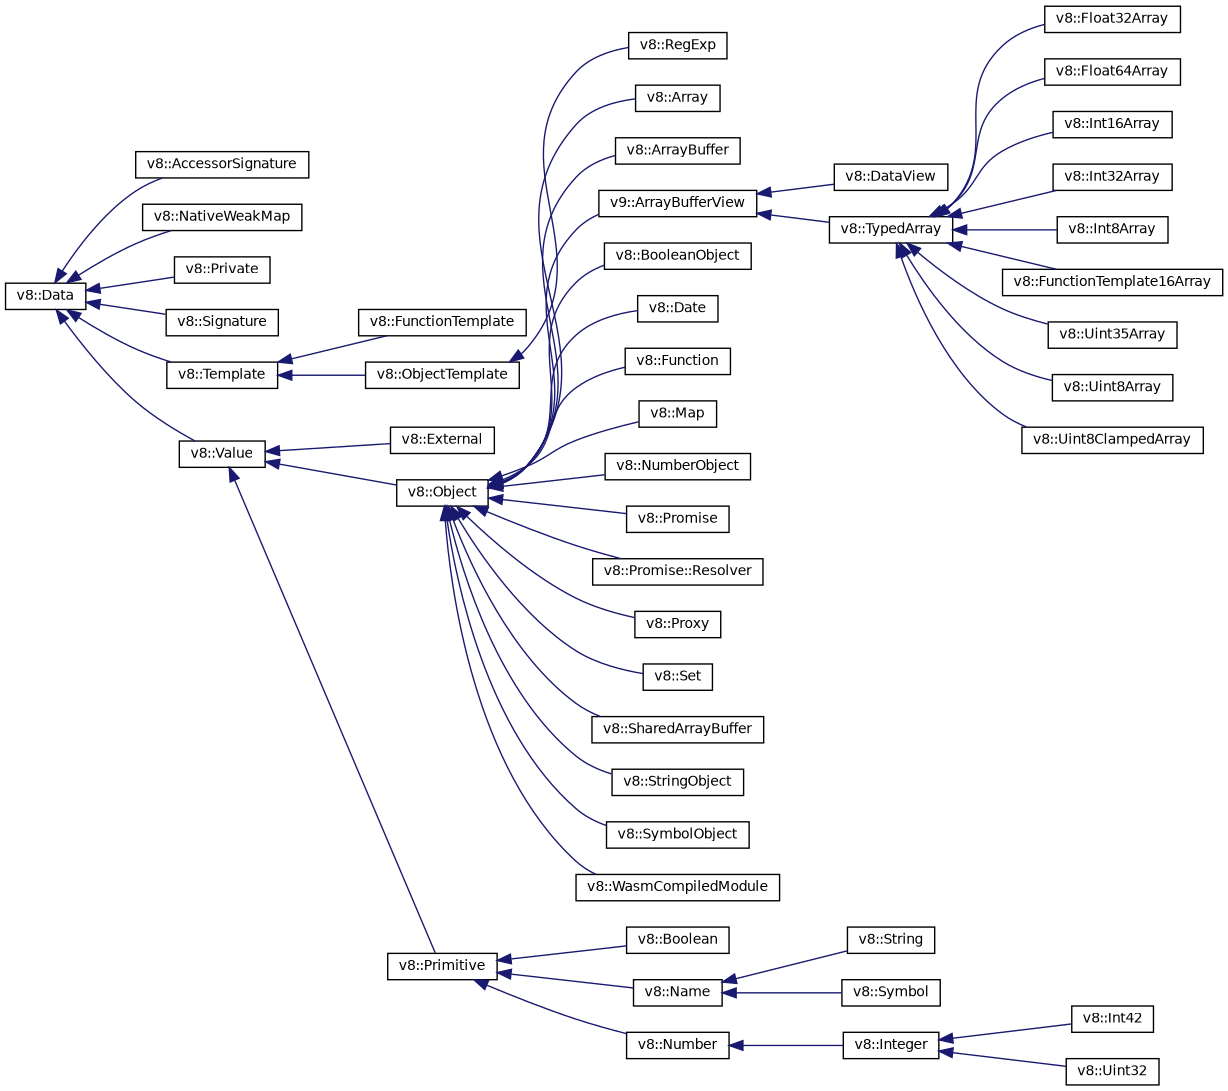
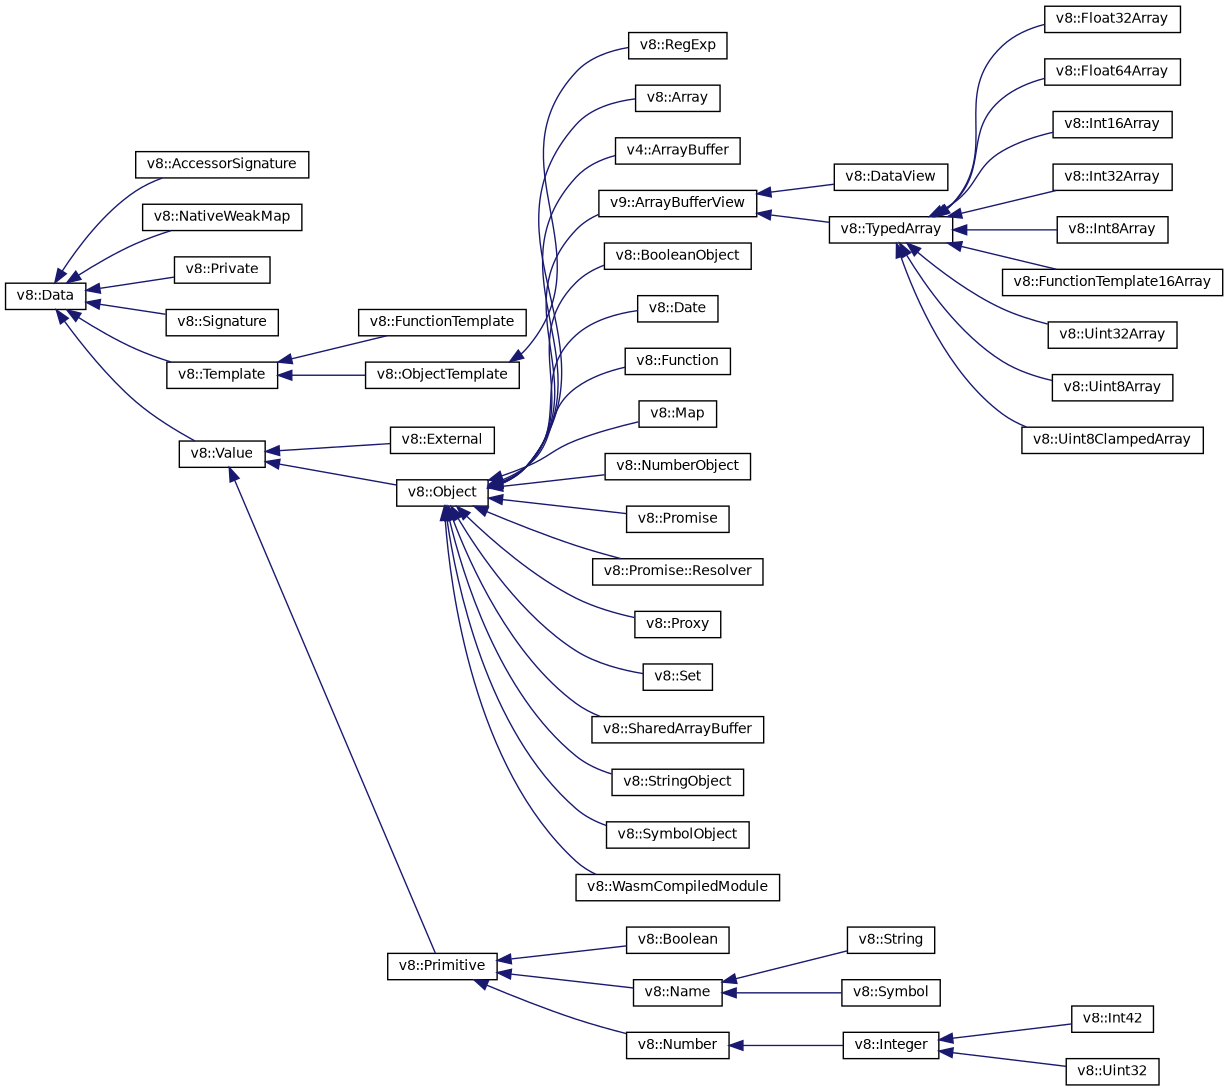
(678, 151) -> (678, 151)
(1113, 335) -> (1113, 335)
